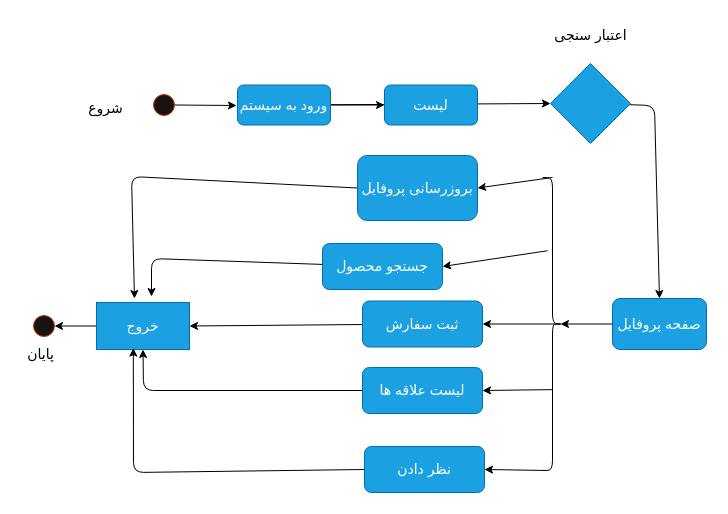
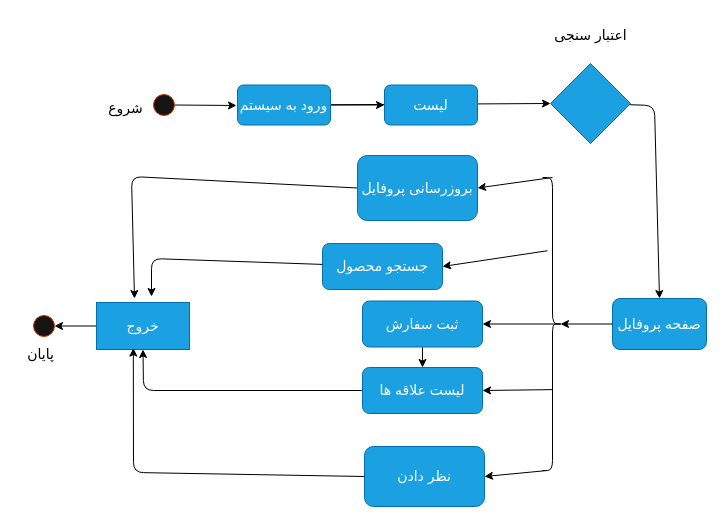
(106, 108) -> (126, 108)
(279, 325) -> (423, 354)
(425, 470) -> (425, 477)
